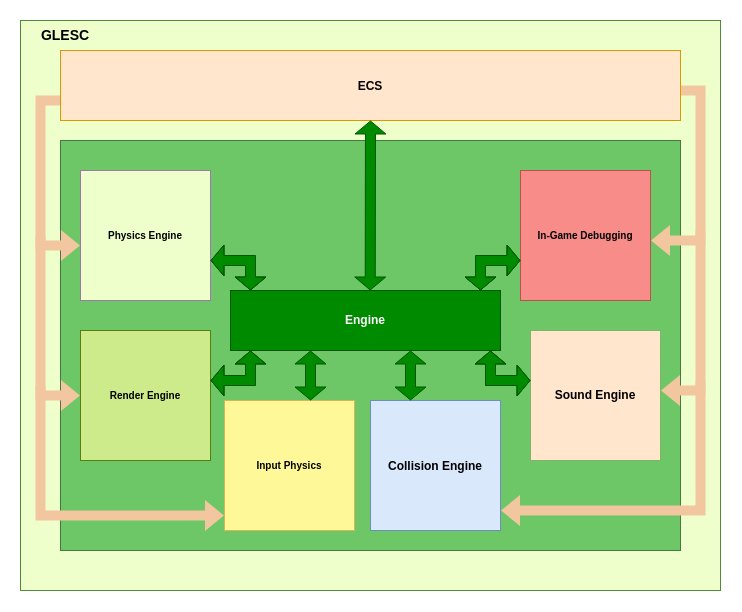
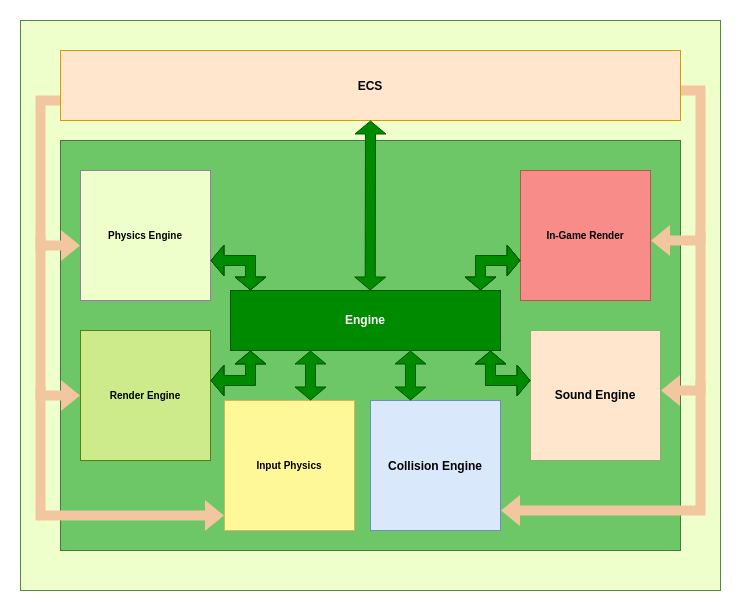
(66, 36) -> none
(586, 236) -> (586, 236)
